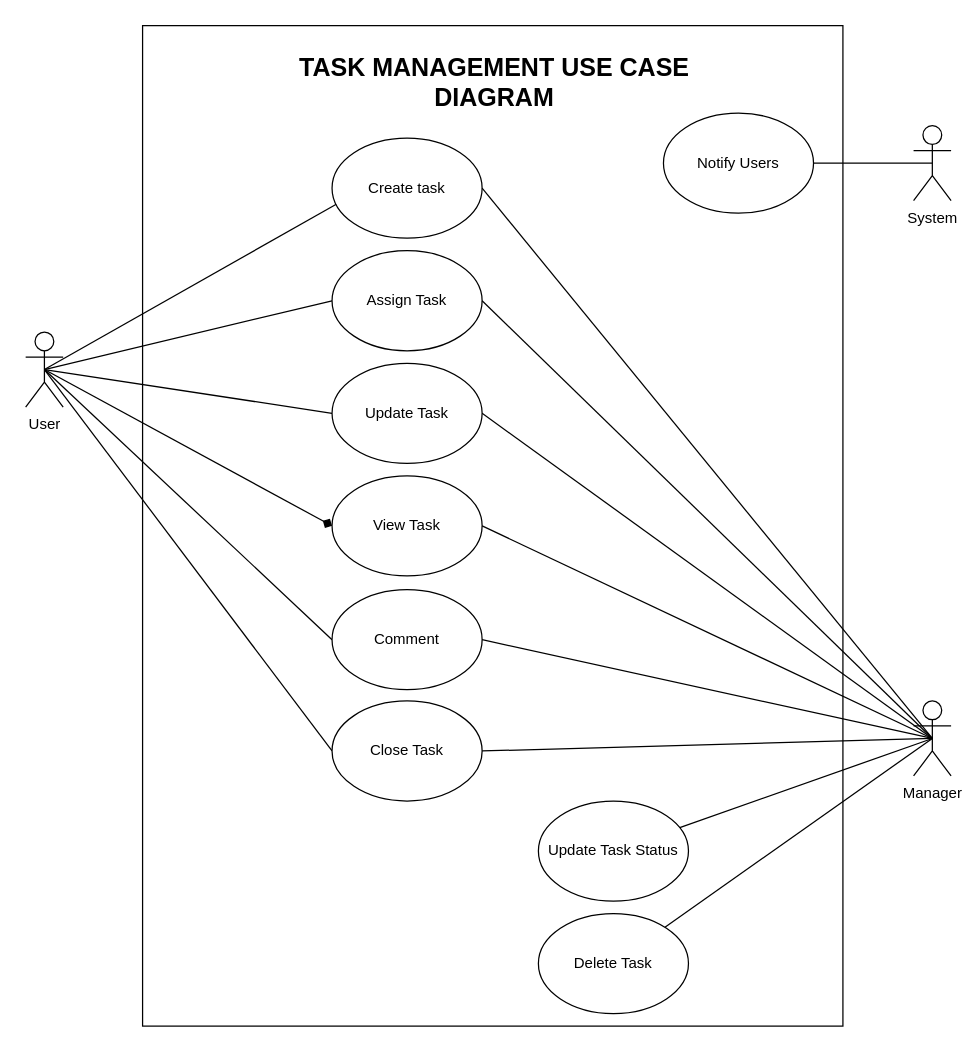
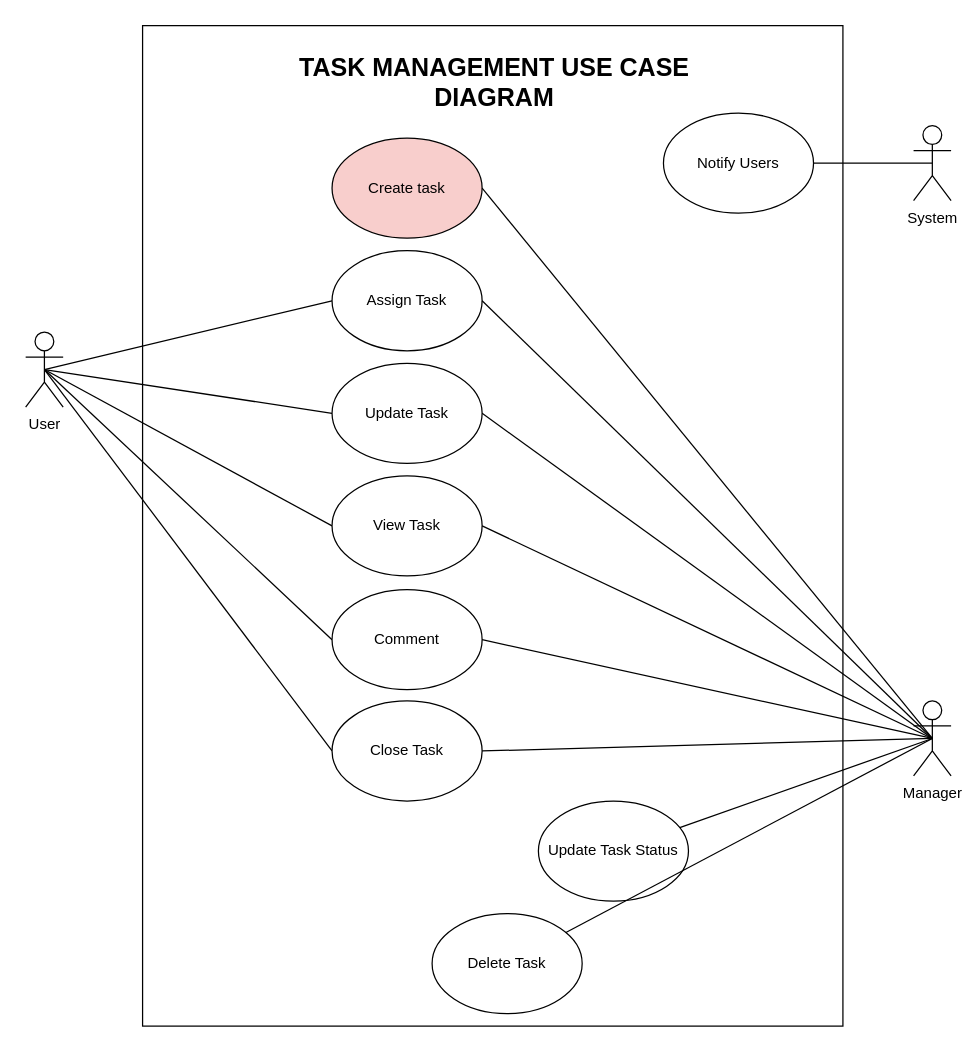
(407, 188) -> (407, 188)
(199, 282) -> none
(322, 520) -> (326, 522)
(613, 963) -> (507, 963)
